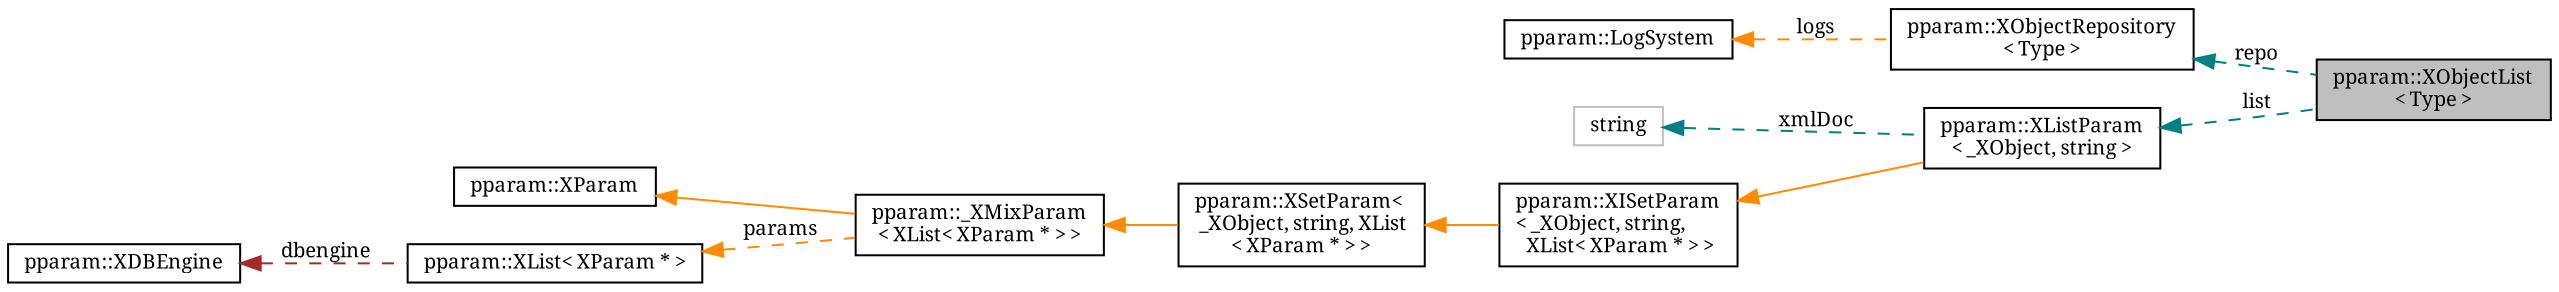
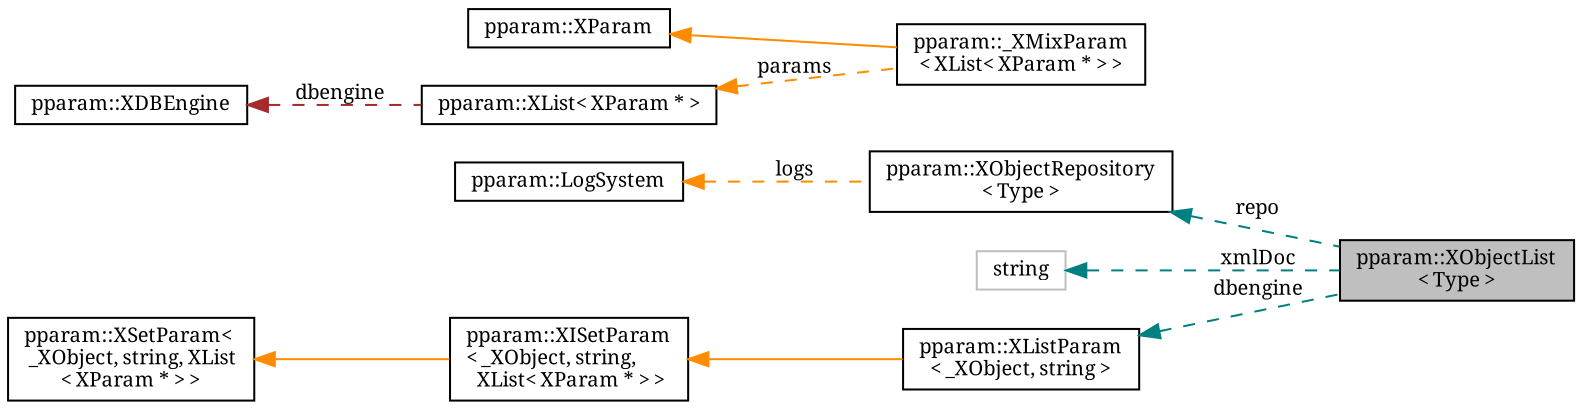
(2255, 103) -> (1256, 290)
(1804, 131) -> (1213, 270)
(1152, 225) -> none
